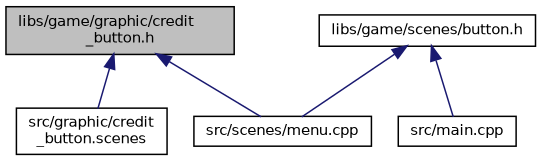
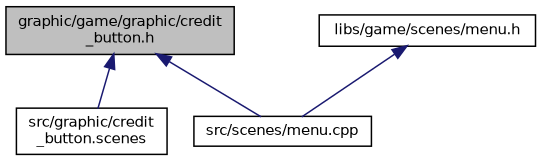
(120, 31) -> (120, 31)
(427, 31) -> (427, 31)
(457, 131) -> none
